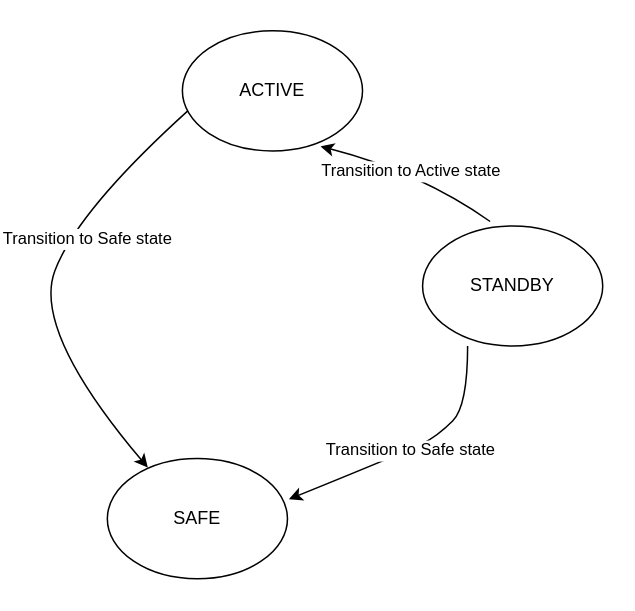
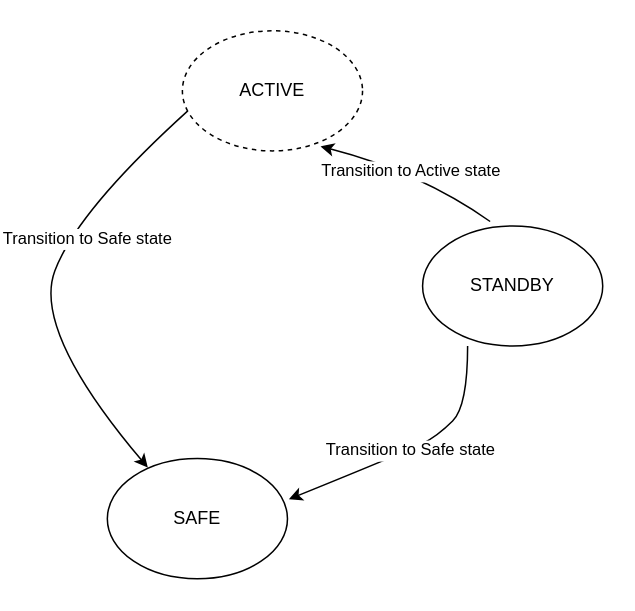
(272, 91) -> (272, 91)
